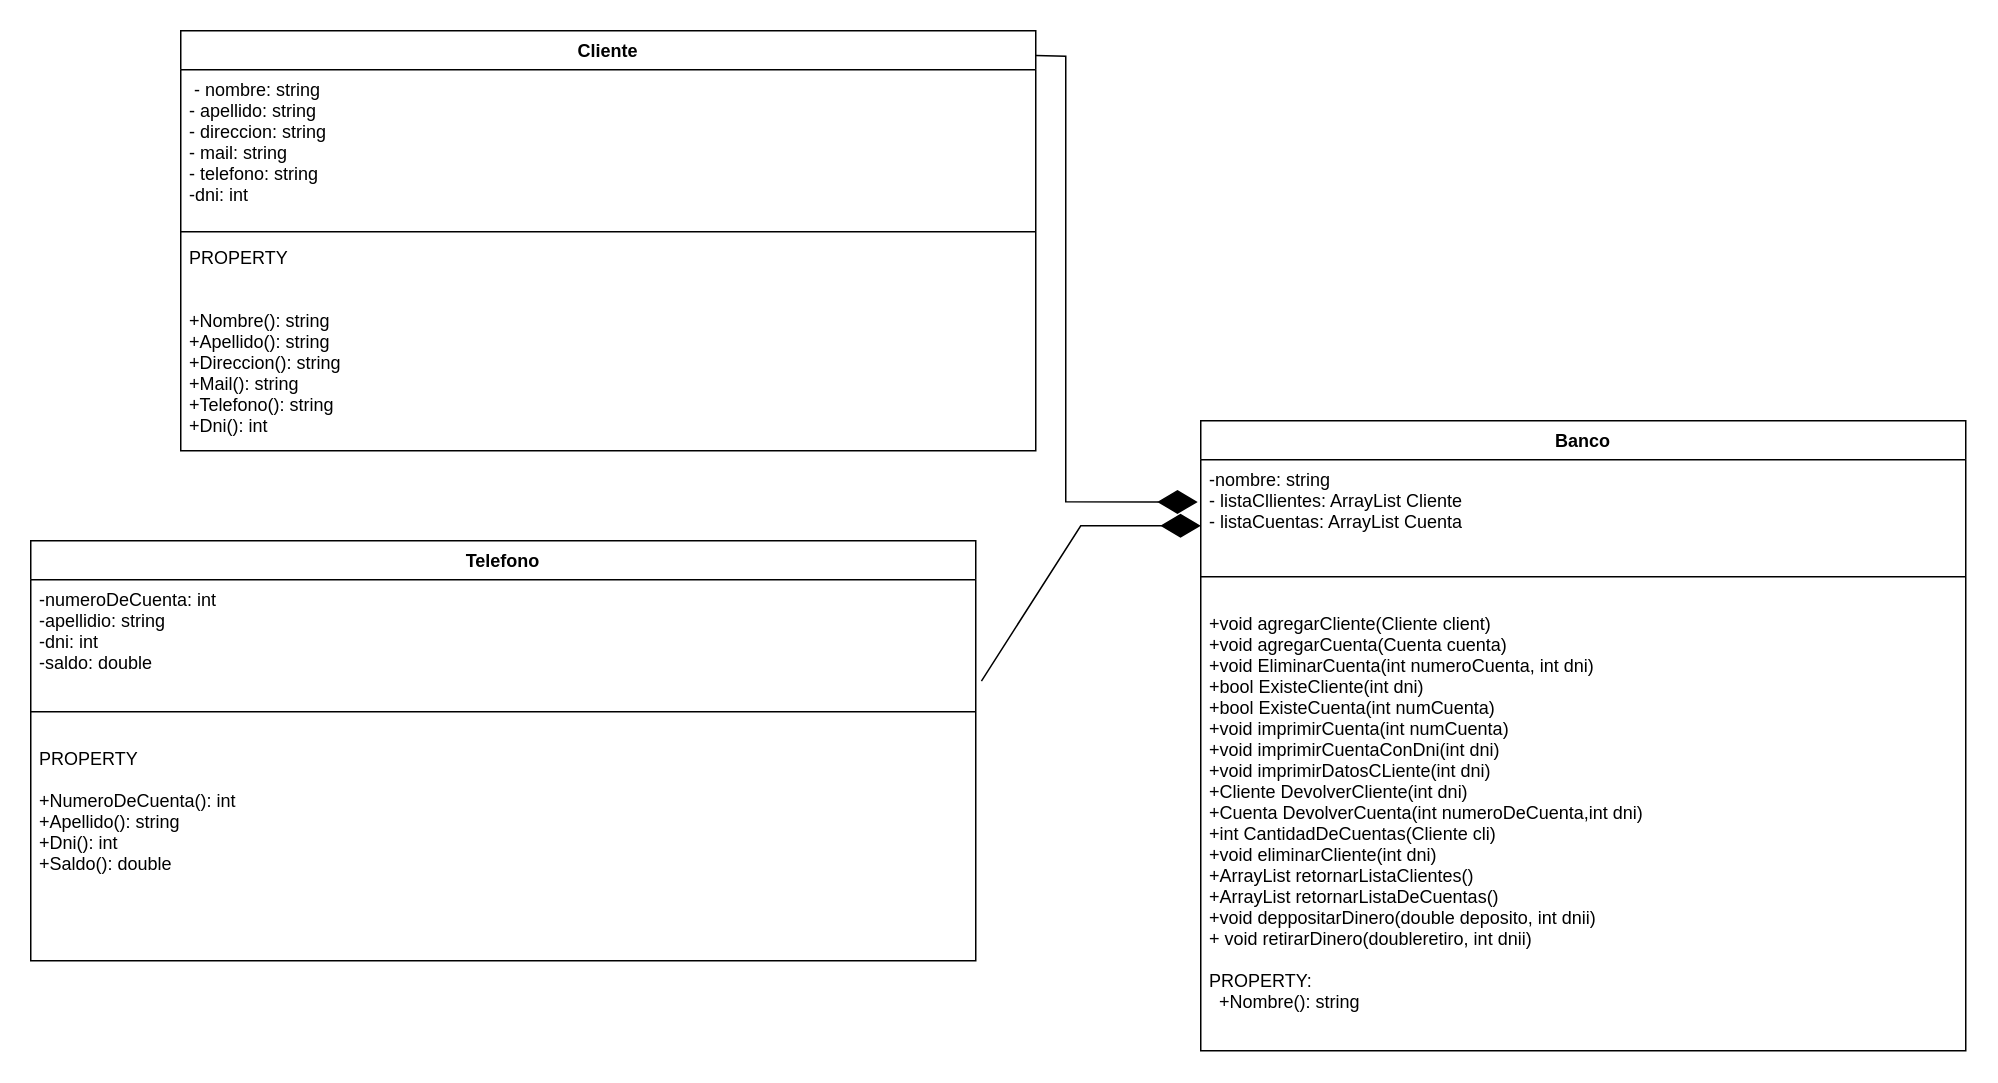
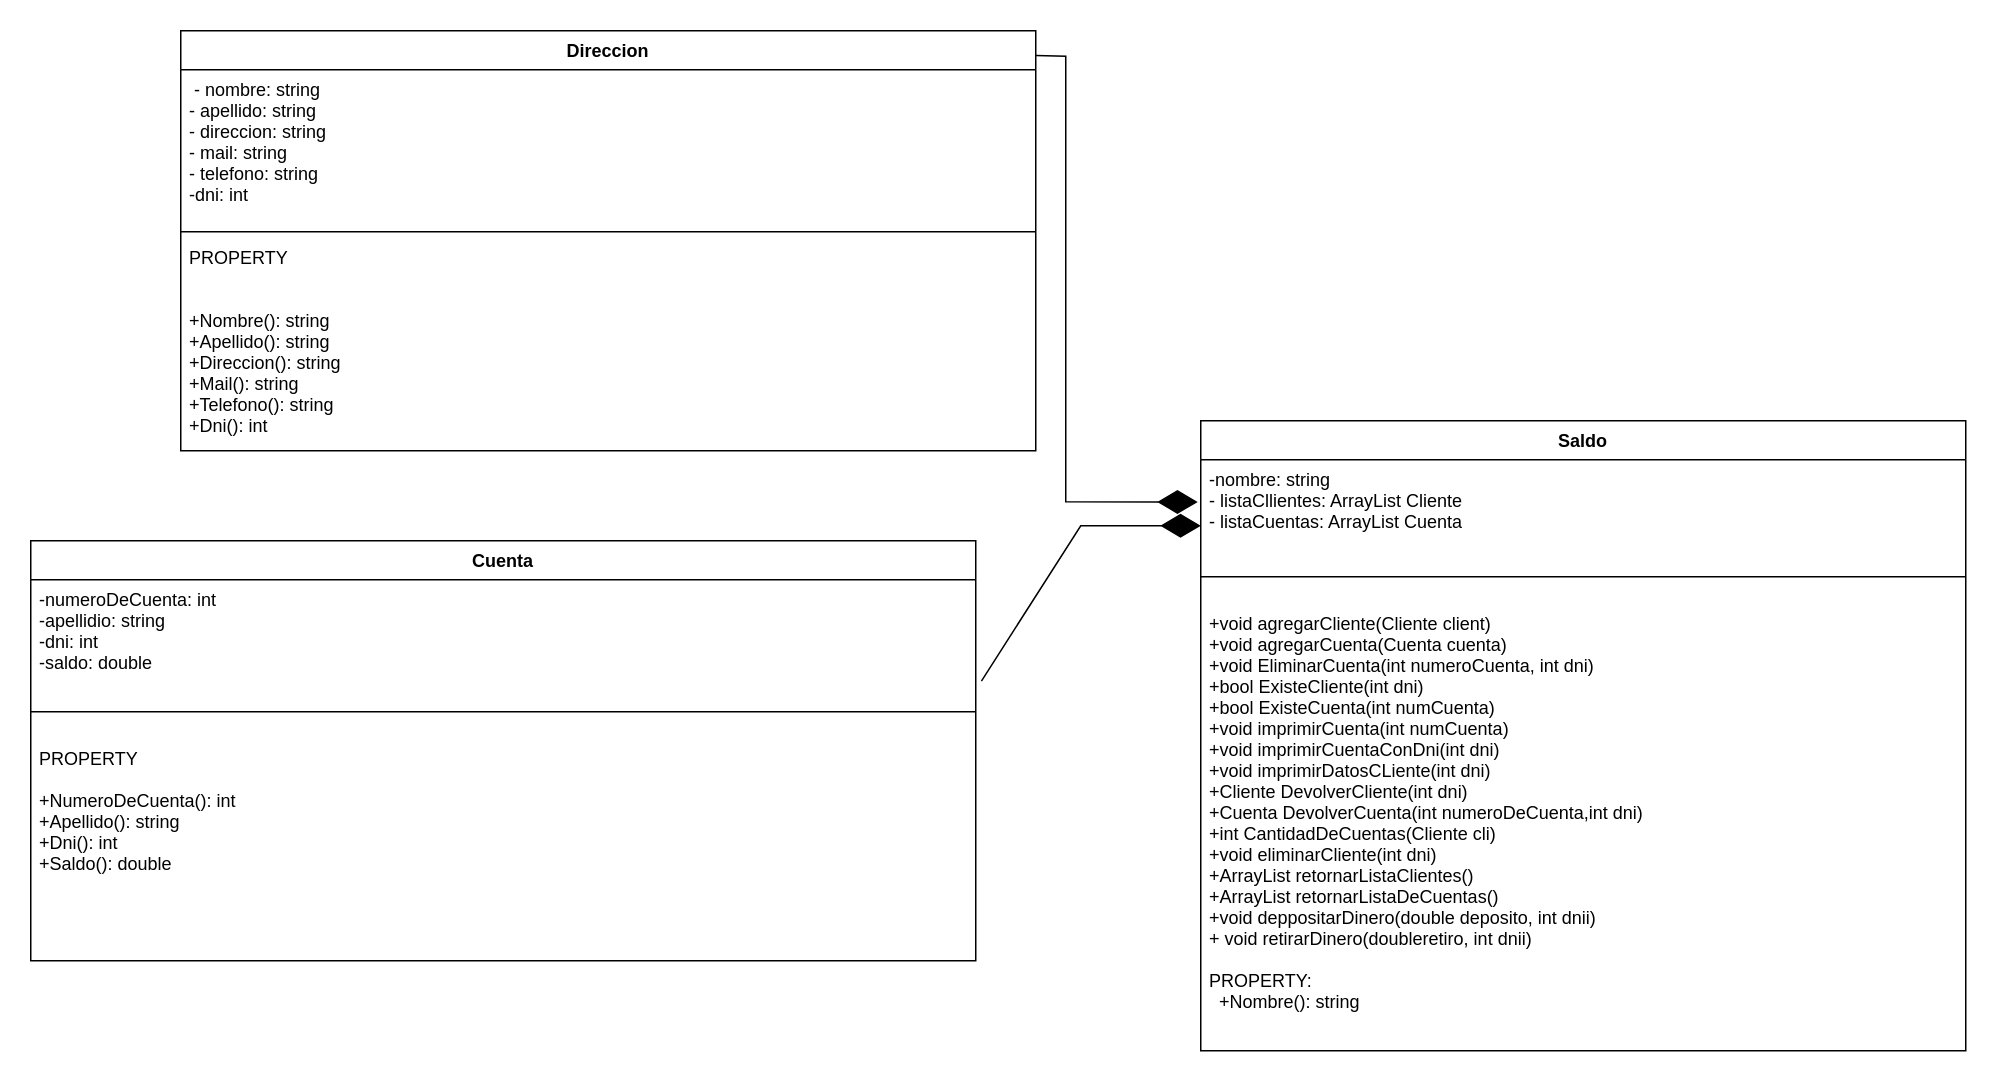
(608, 51) -> (608, 51)
(1583, 441) -> (1583, 441)
(503, 561) -> (503, 561)
